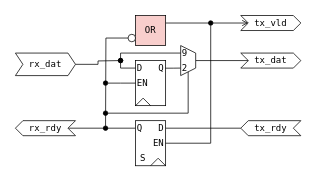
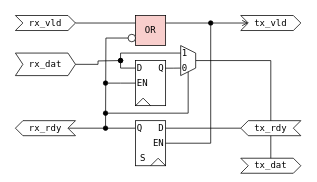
none -> (45, 23)
none -> (105, 23)
(184, 53) -> (184, 53)
(270, 60) -> (270, 165)
(184, 68) -> (184, 68)
